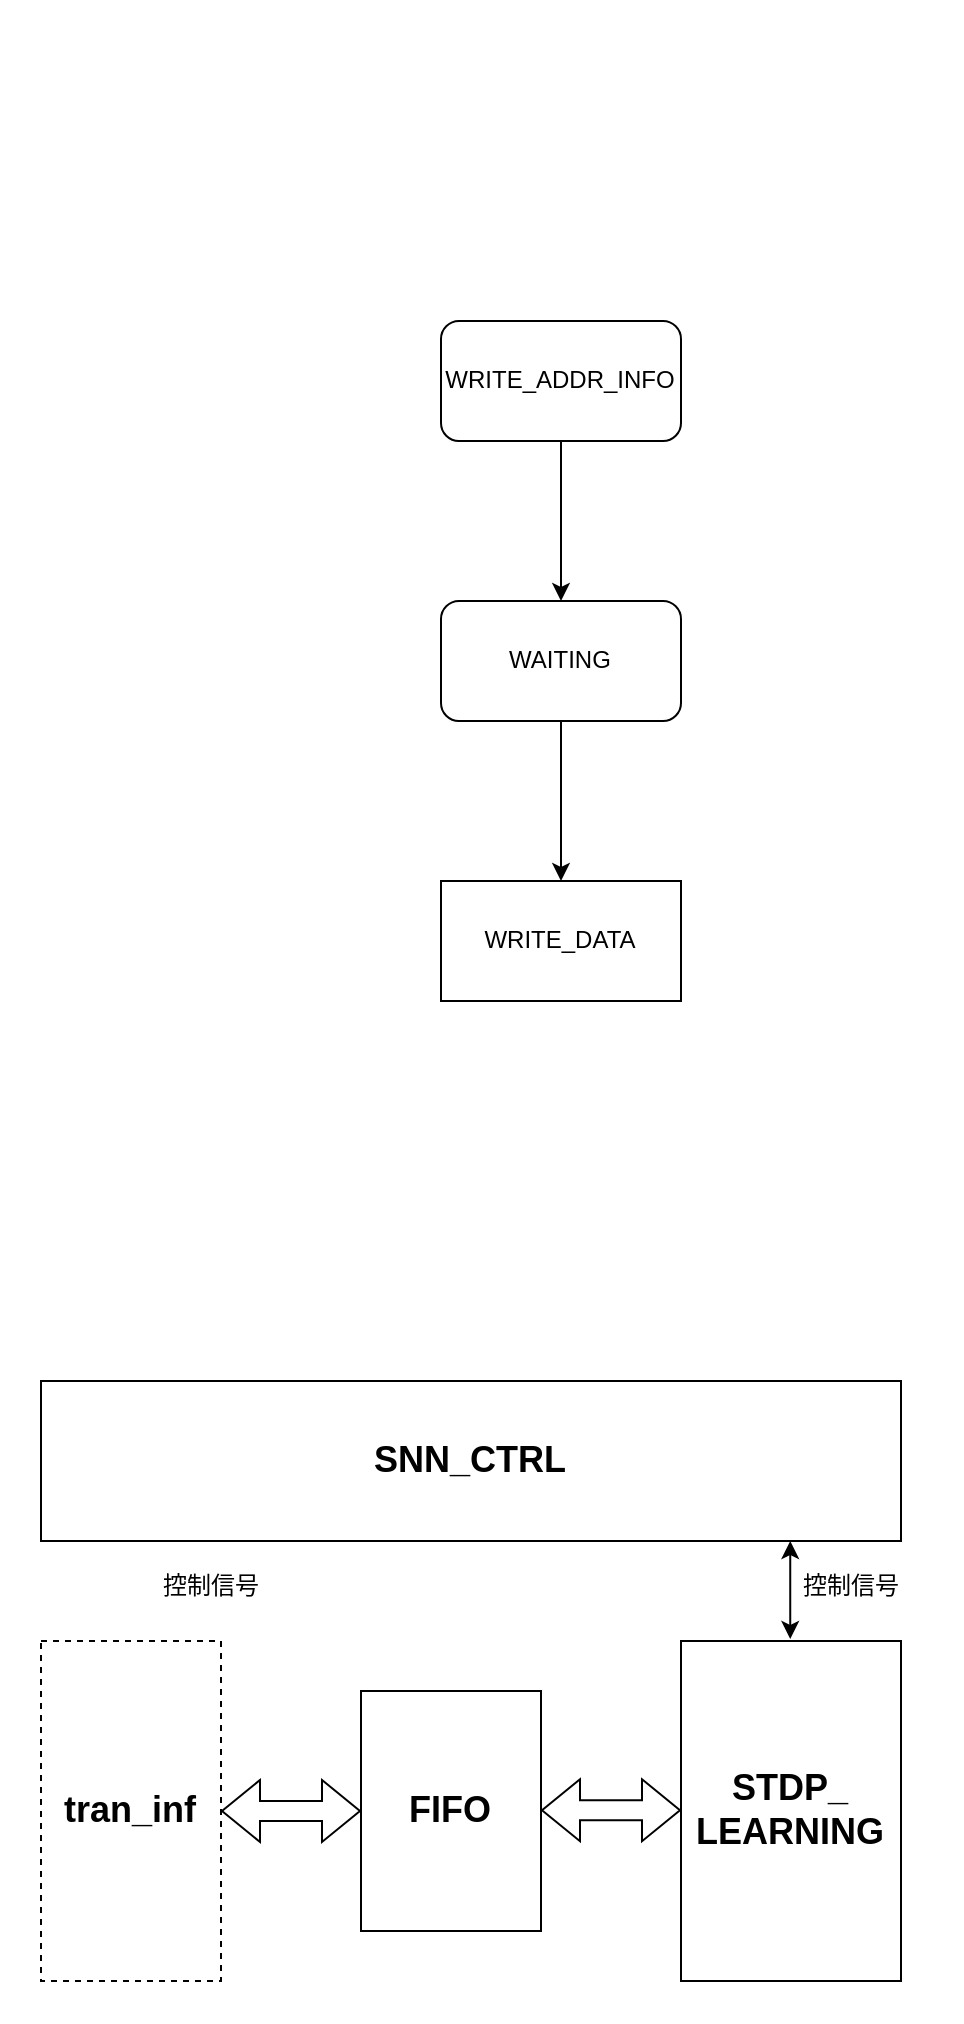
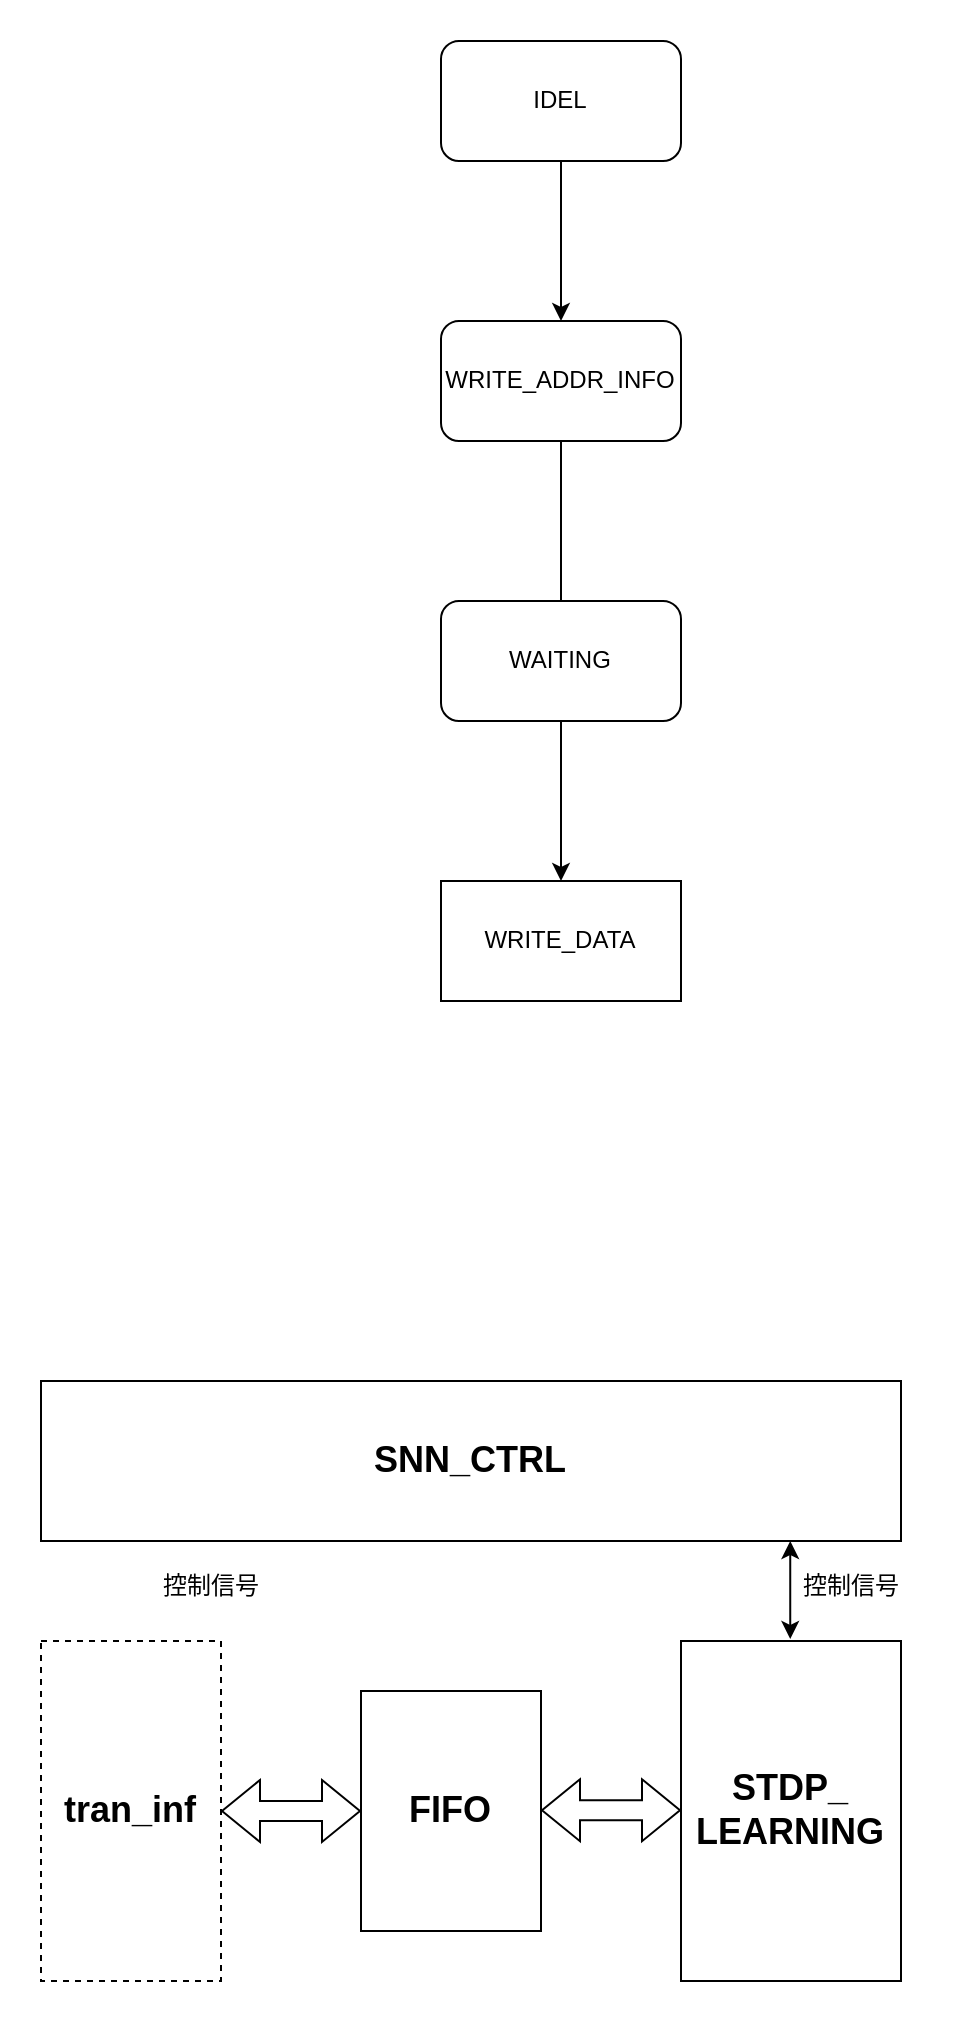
none -> (561, 101)
none -> (561, 234)
(561, 586) -> (561, 591)
